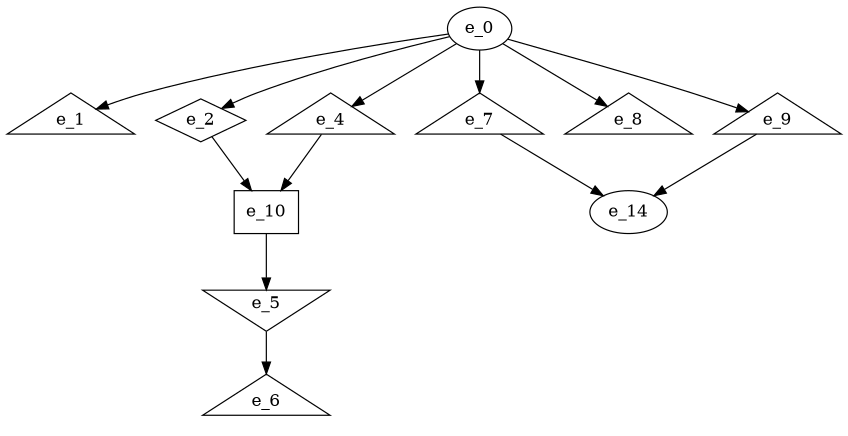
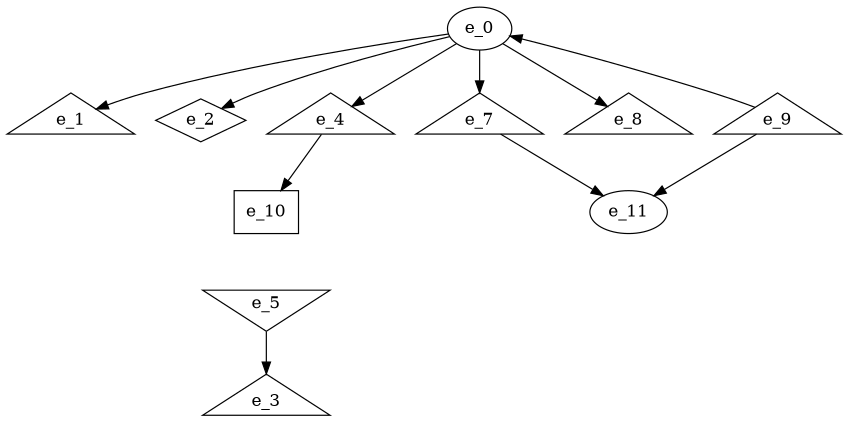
(623, 72) -> (639, 71)
(228, 159) -> none
(629, 212) -> (629, 212)
(266, 256) -> none
(266, 402) -> (266, 402)
